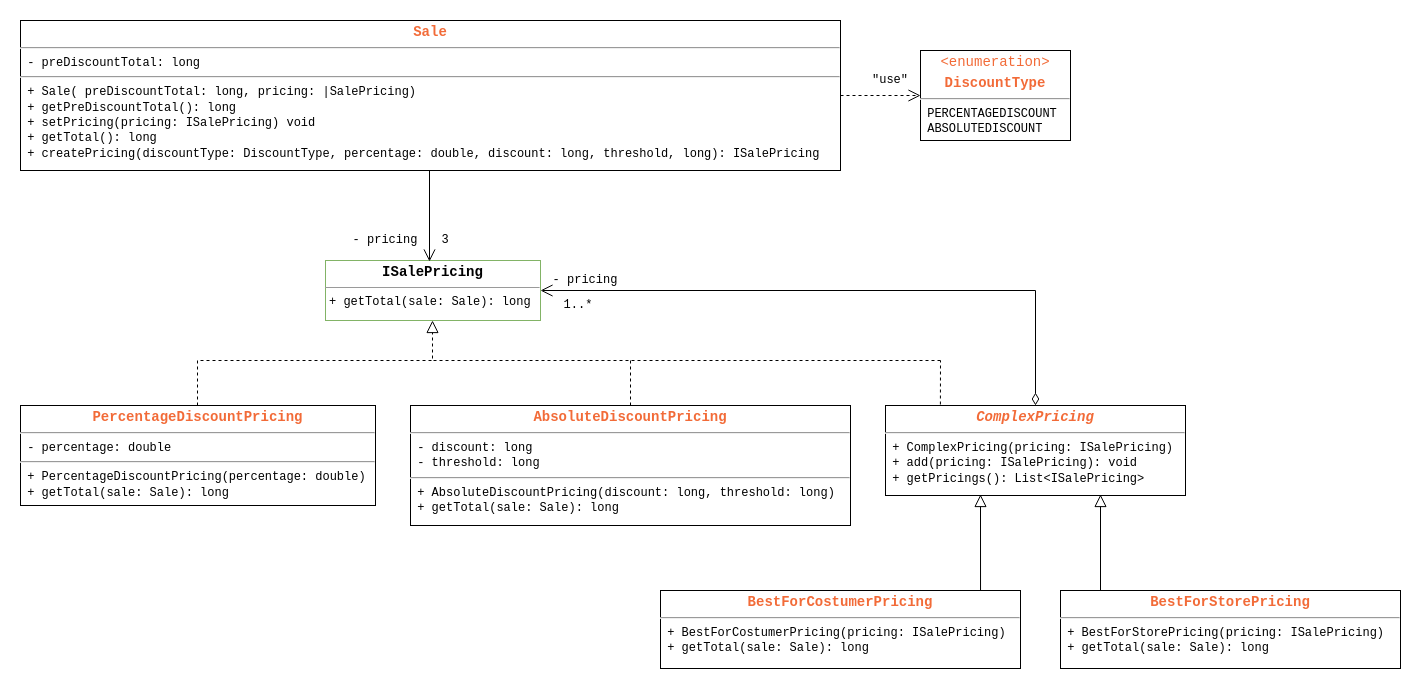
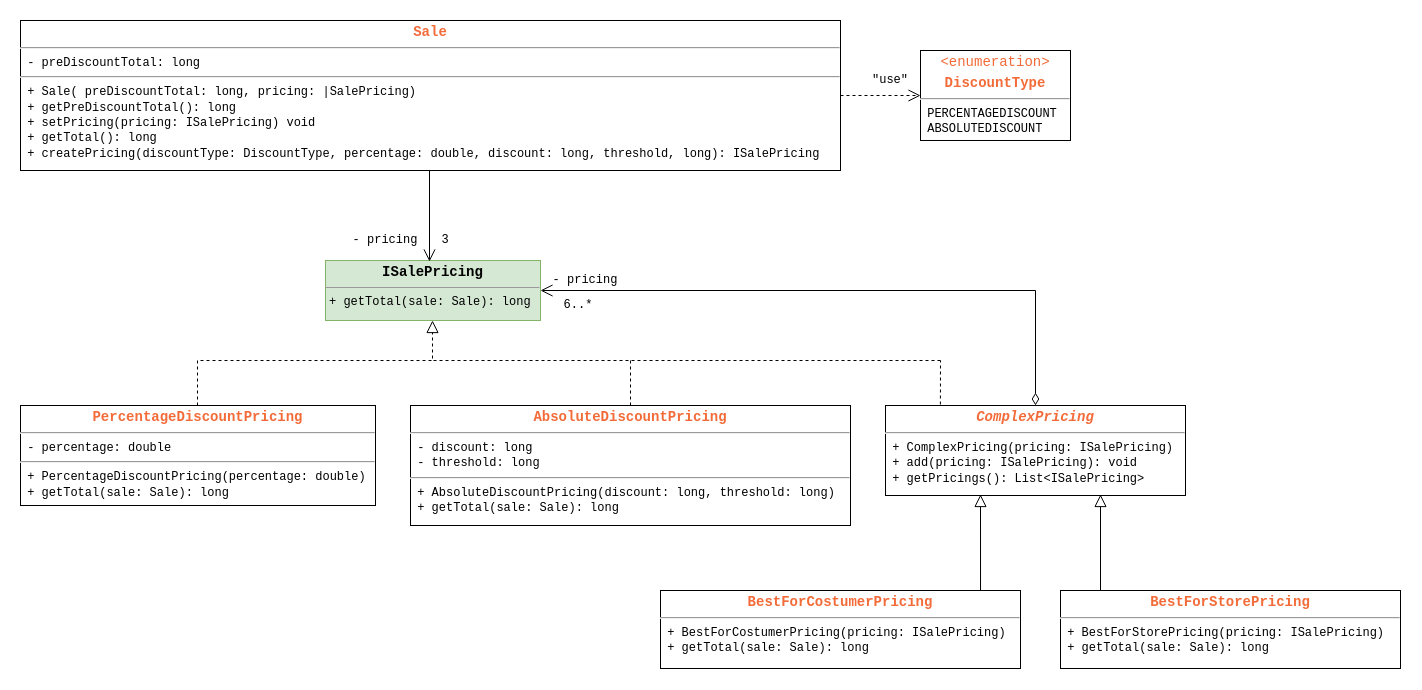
(433, 291) -> (433, 291)
(579, 306) -> (579, 306)
